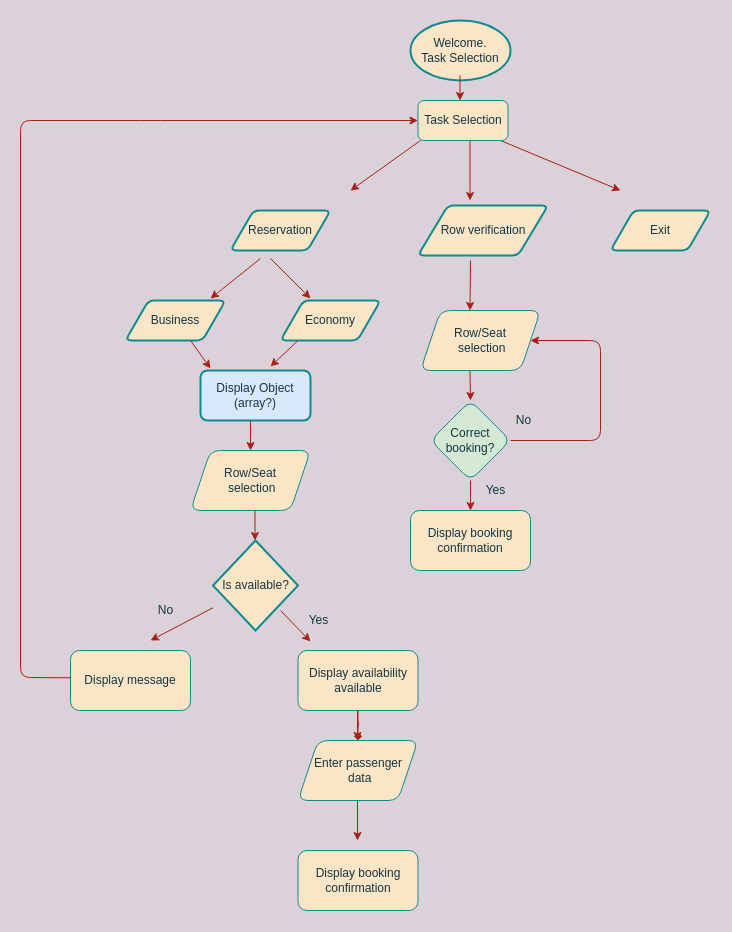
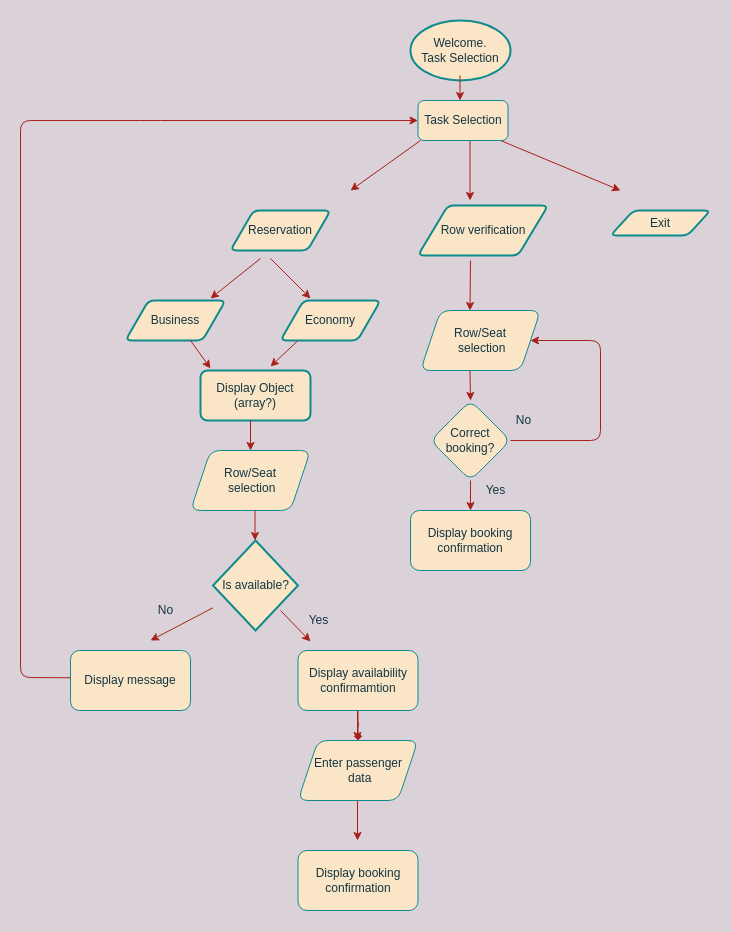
(661, 231) -> (661, 223)
(256, 396) -> (256, 396)
(471, 441) -> (471, 441)
(359, 681) -> (359, 681)
